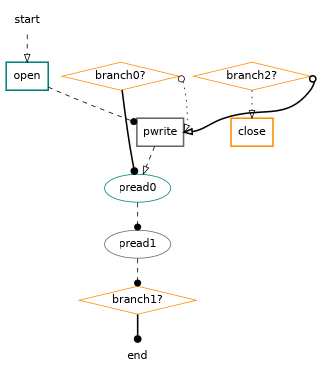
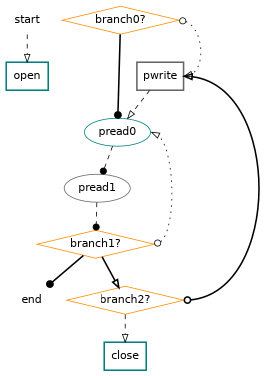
(252, 100) -> (125, 324)
(89, 104) -> none
(252, 132) -> (125, 356)
none -> (172, 189)
none -> (109, 269)
